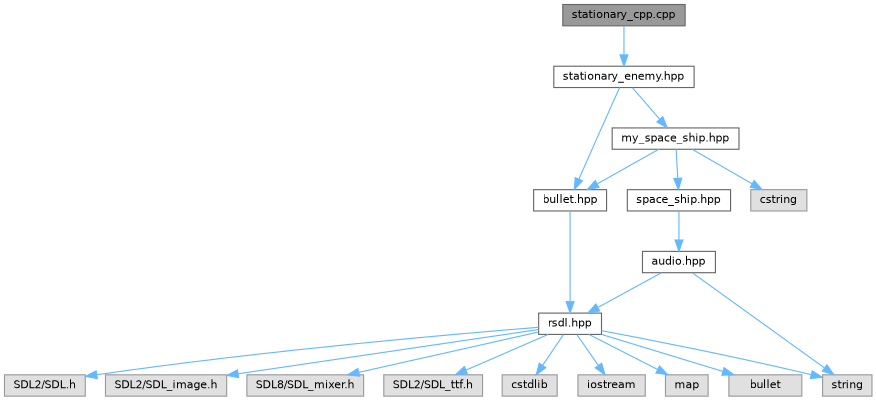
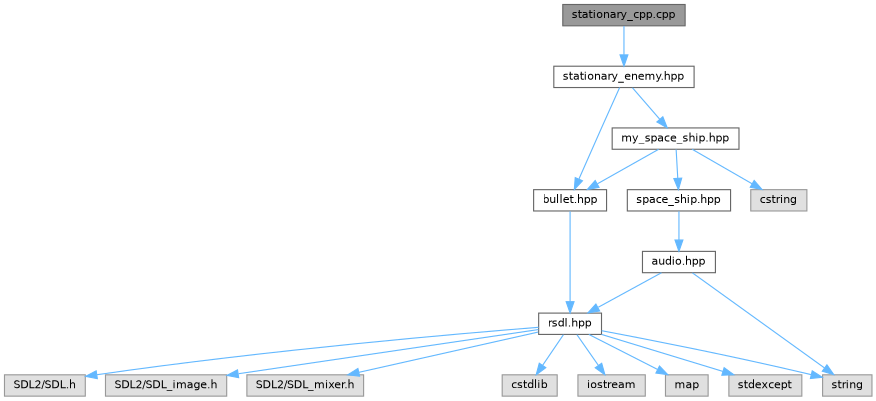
(305, 385) -> (305, 385)
(433, 385) -> none
(765, 385) -> (765, 385)
